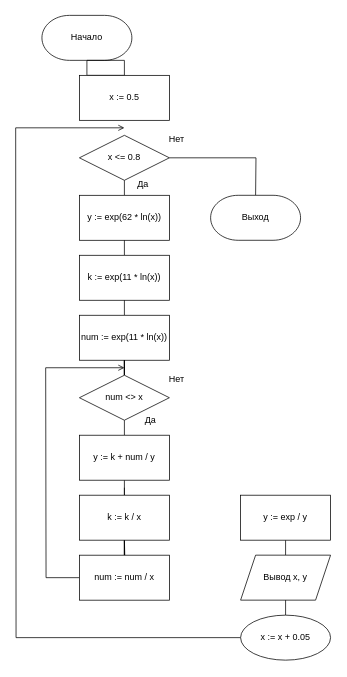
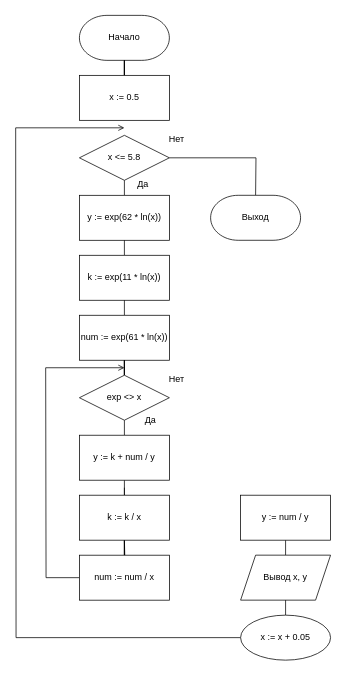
(87, 38) -> (124, 38)
(124, 158) -> (124, 158)
(124, 338) -> (124, 338)
(124, 398) -> (124, 398)
(285, 518) -> (285, 518)
